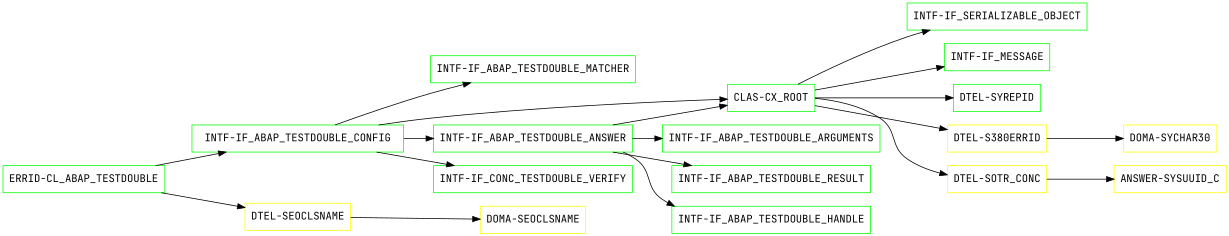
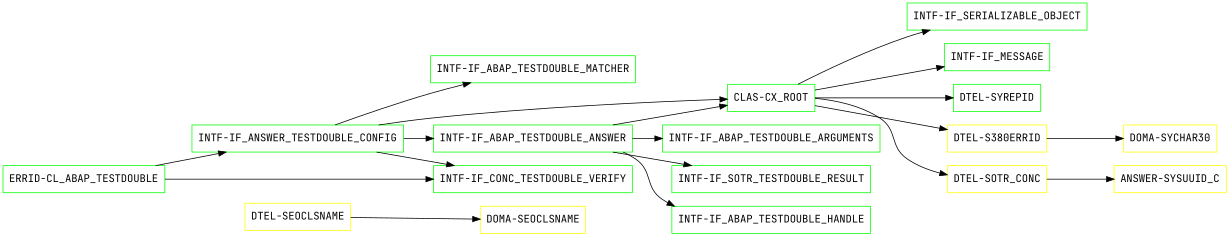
(298, 139) -> (298, 139)
(771, 179) -> (771, 179)
(199, 200) -> (295, 179)
